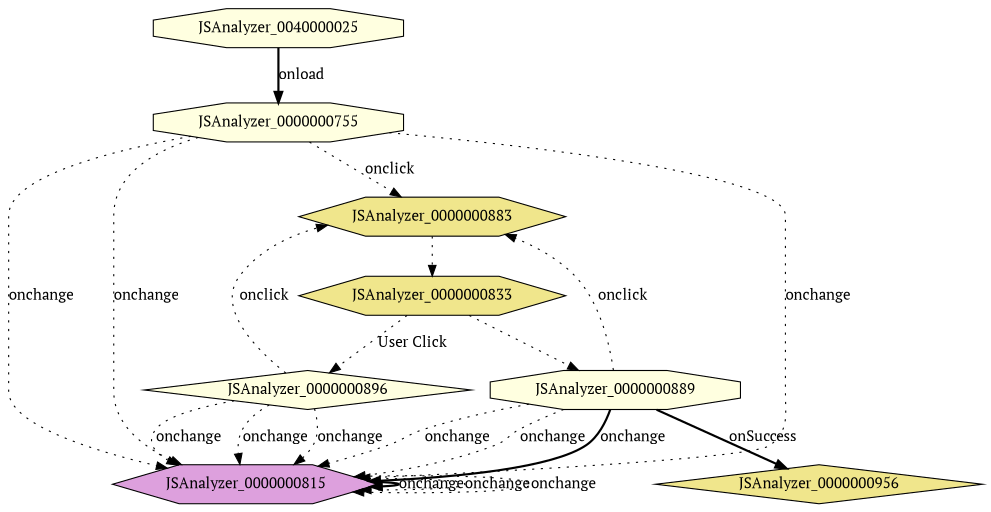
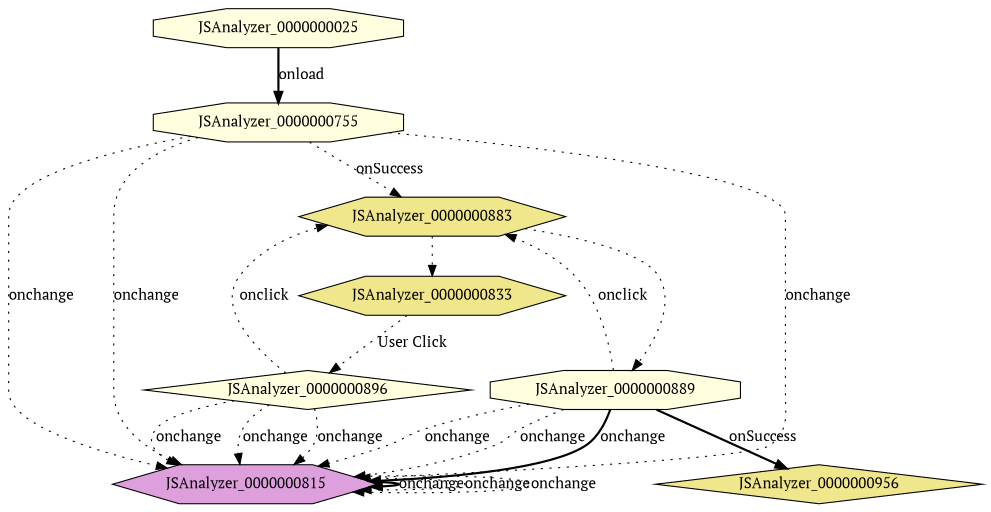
(278, 28) -> (278, 28)
(390, 170) -> (390, 170)
(519, 341) -> (639, 260)
